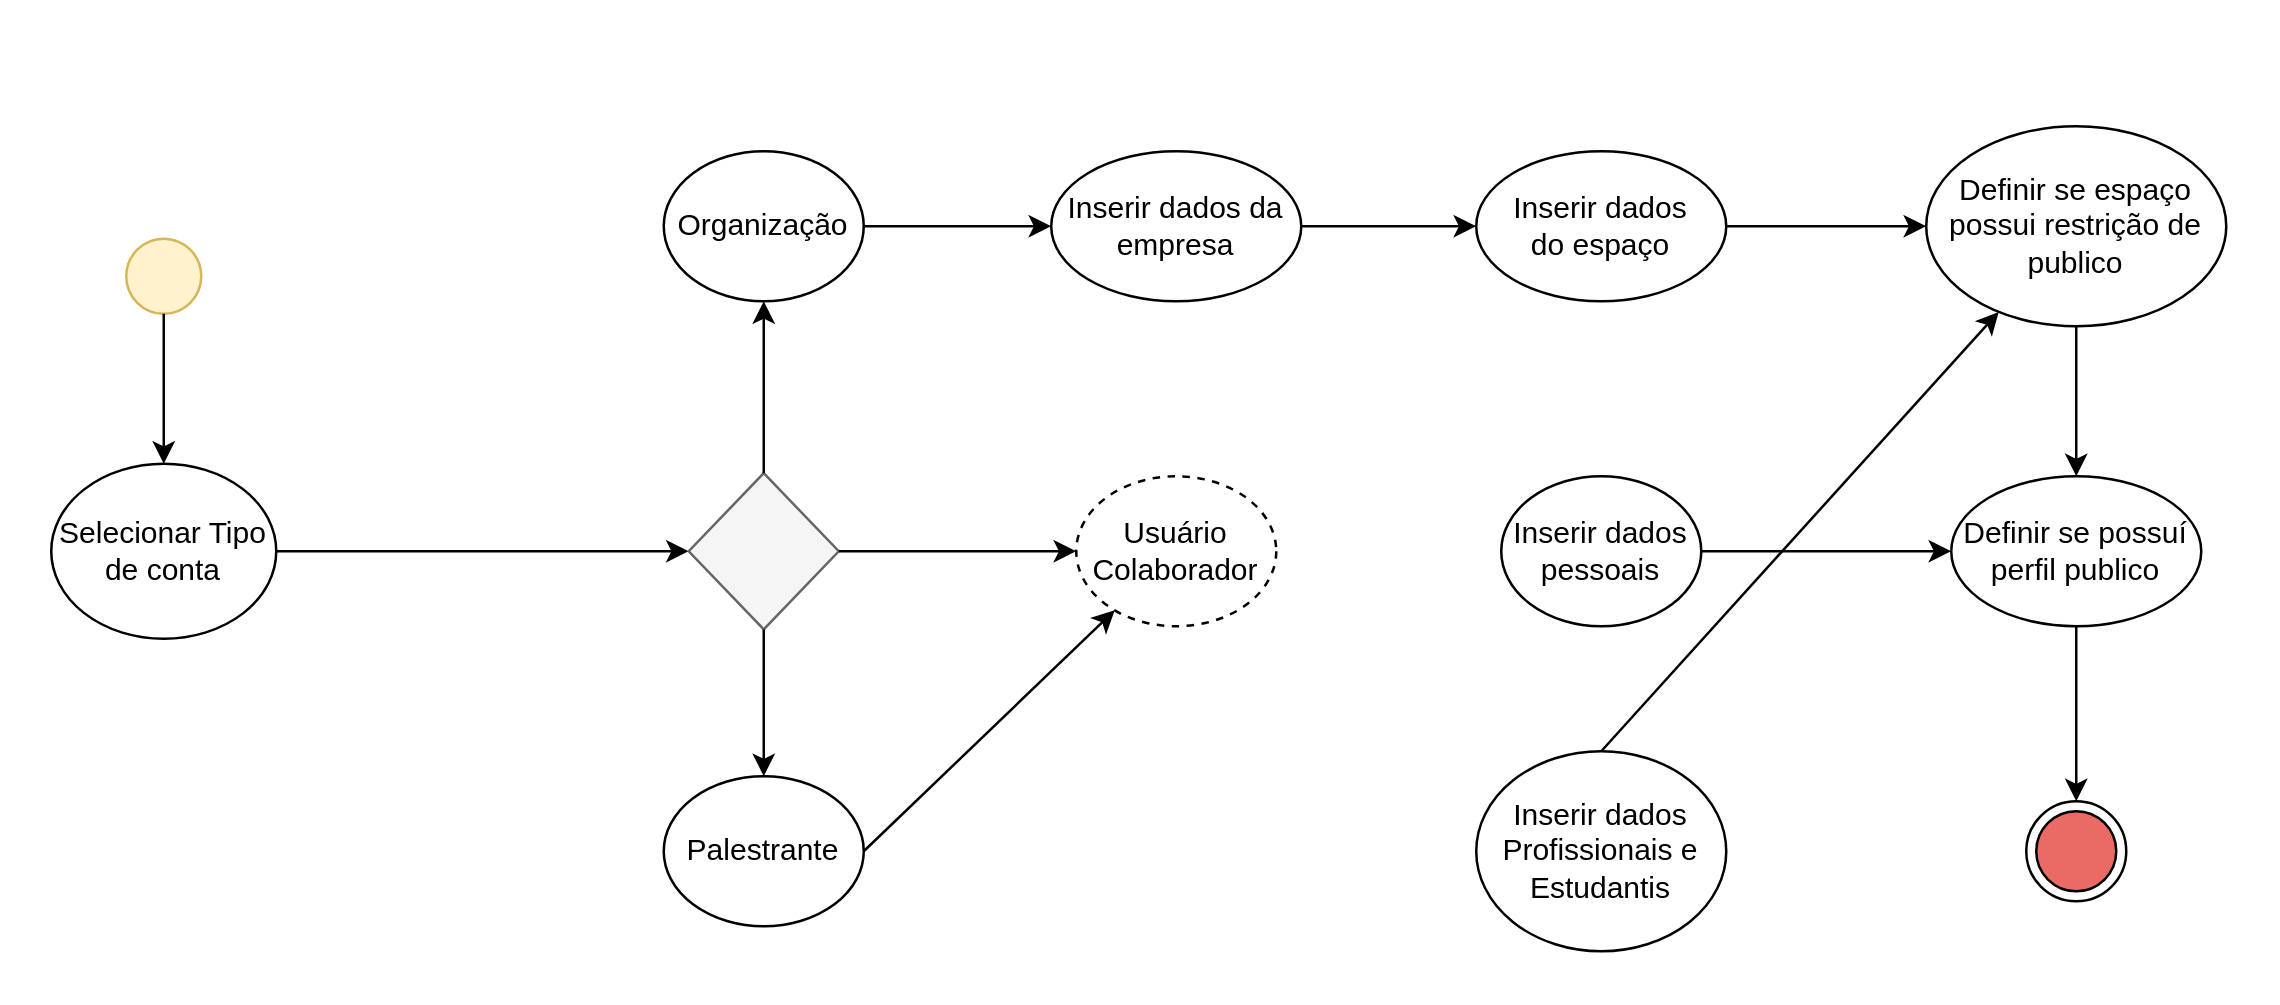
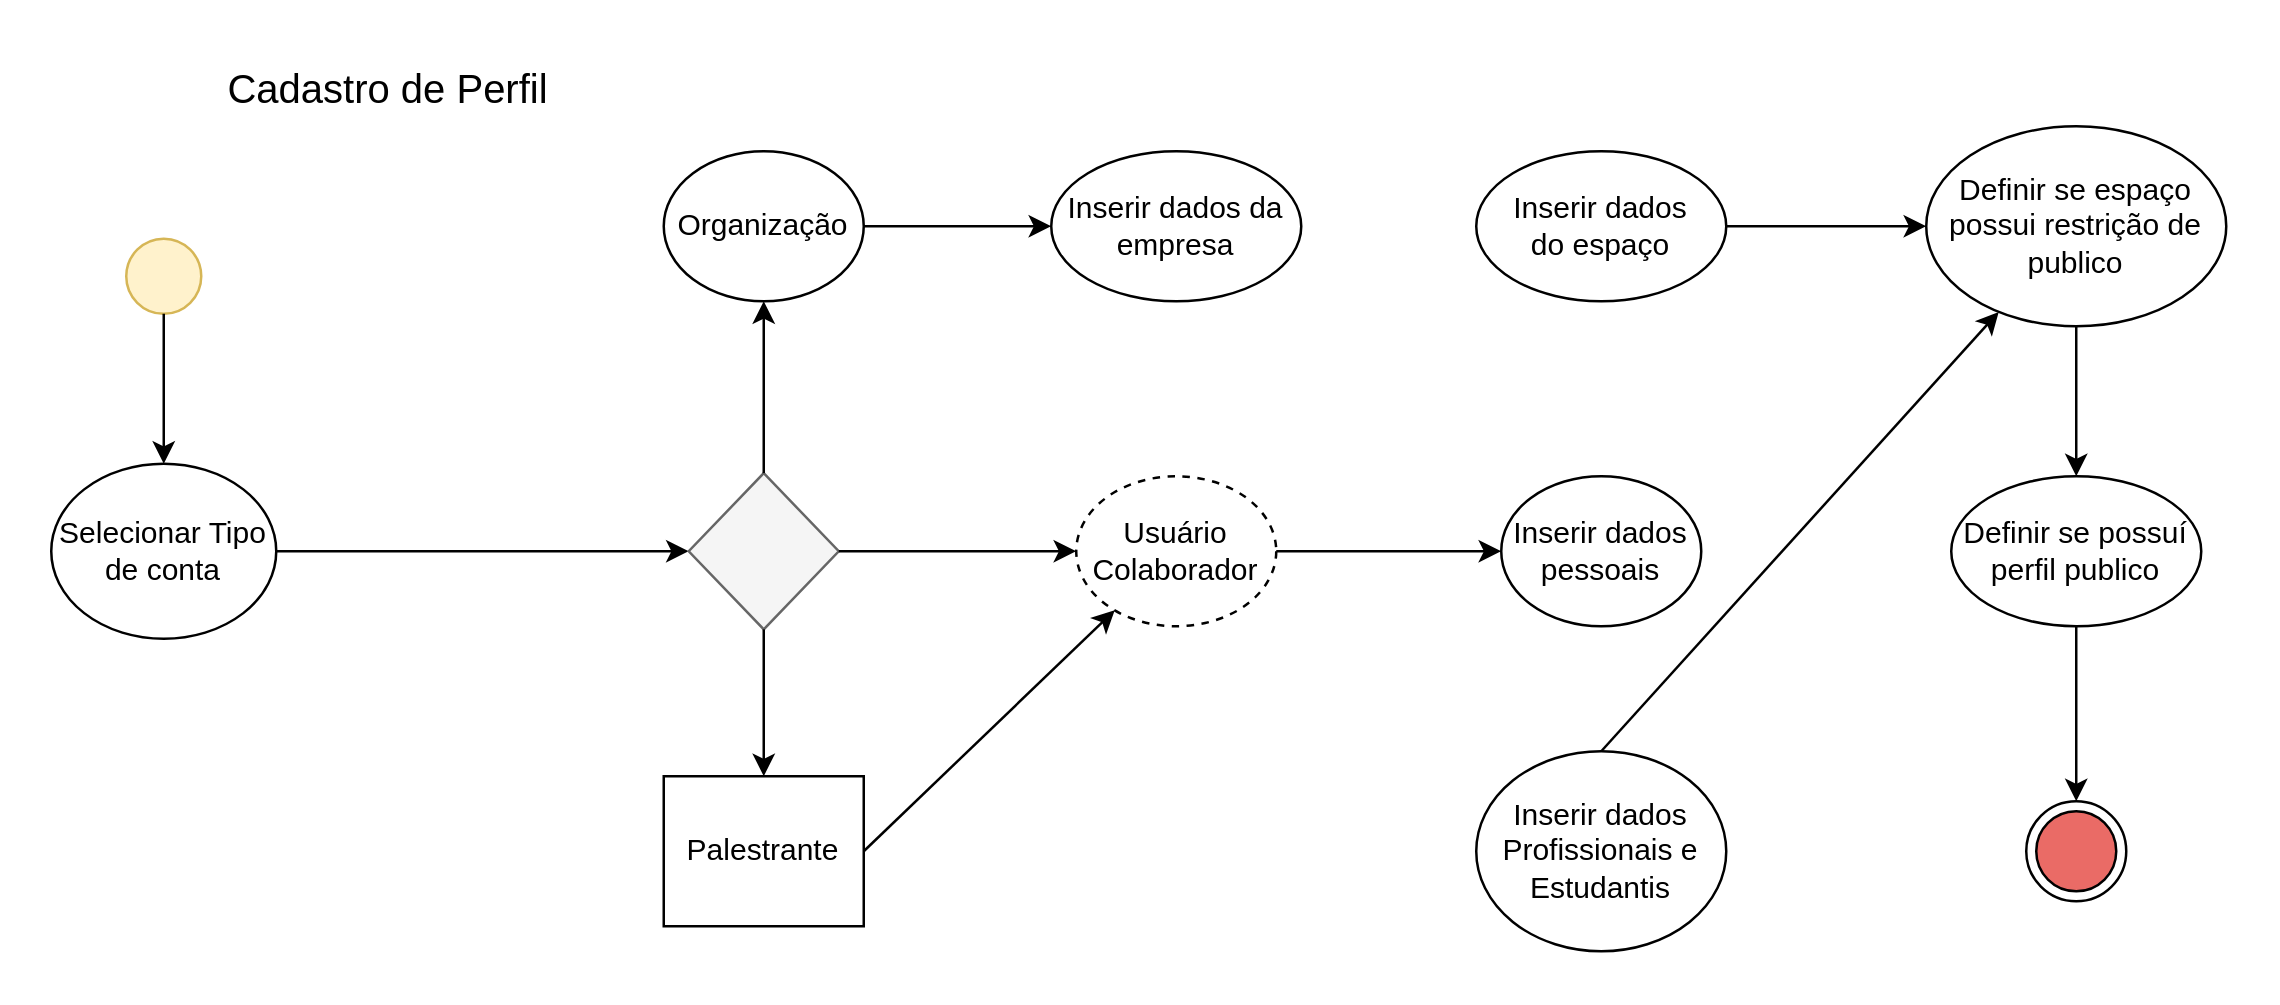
none -> (389, 89)
(1380, 226) -> none
none -> (1380, 551)
(1861, 551) -> none
(764, 851) -> (764, 851)
